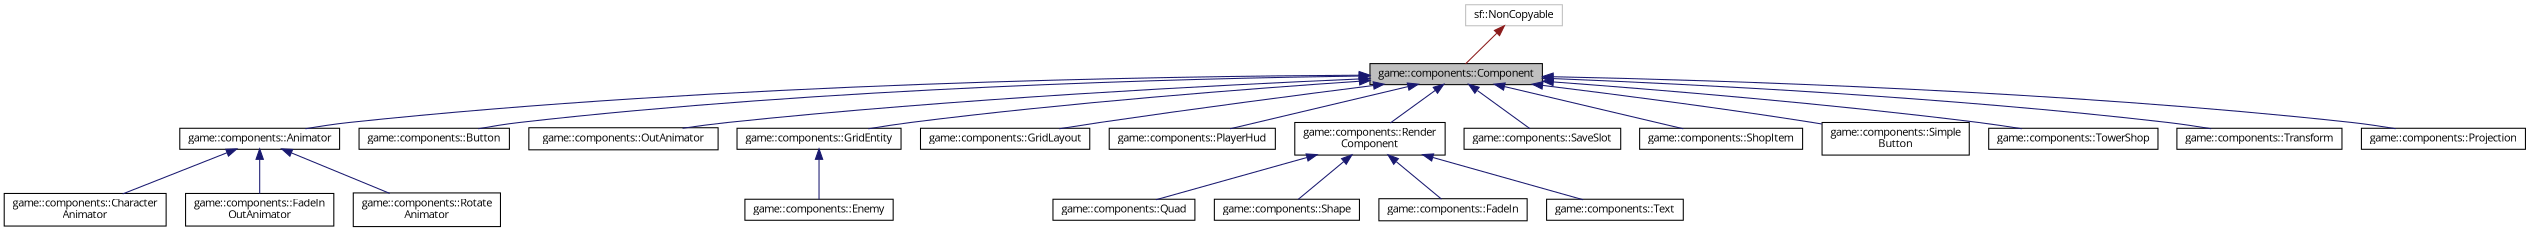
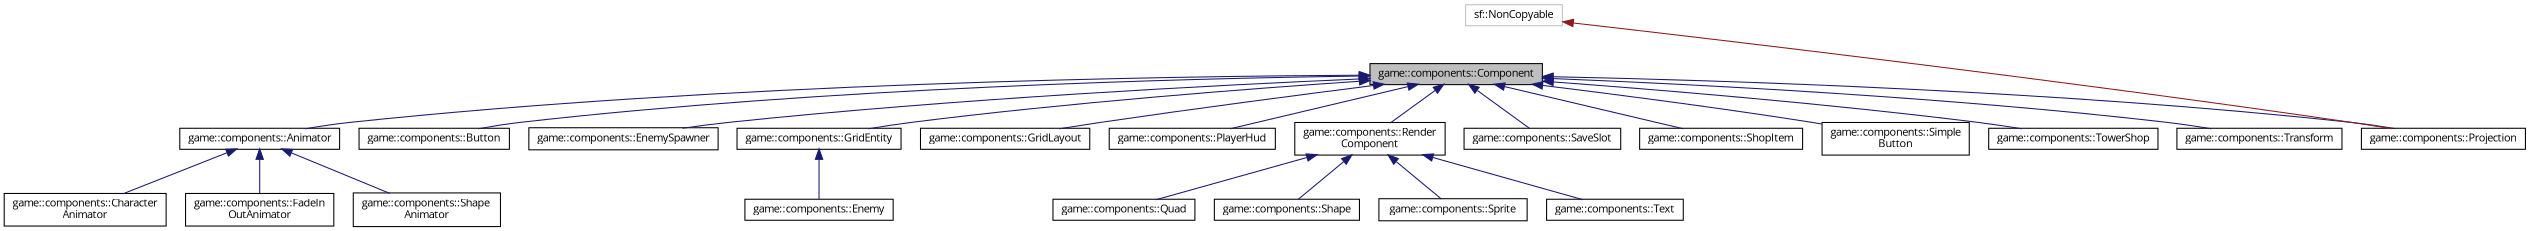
(1481, 48) -> (1983, 72)
(623, 139) -> (623, 139)
(427, 210) -> (427, 210)
(1453, 210) -> (1453, 210)
